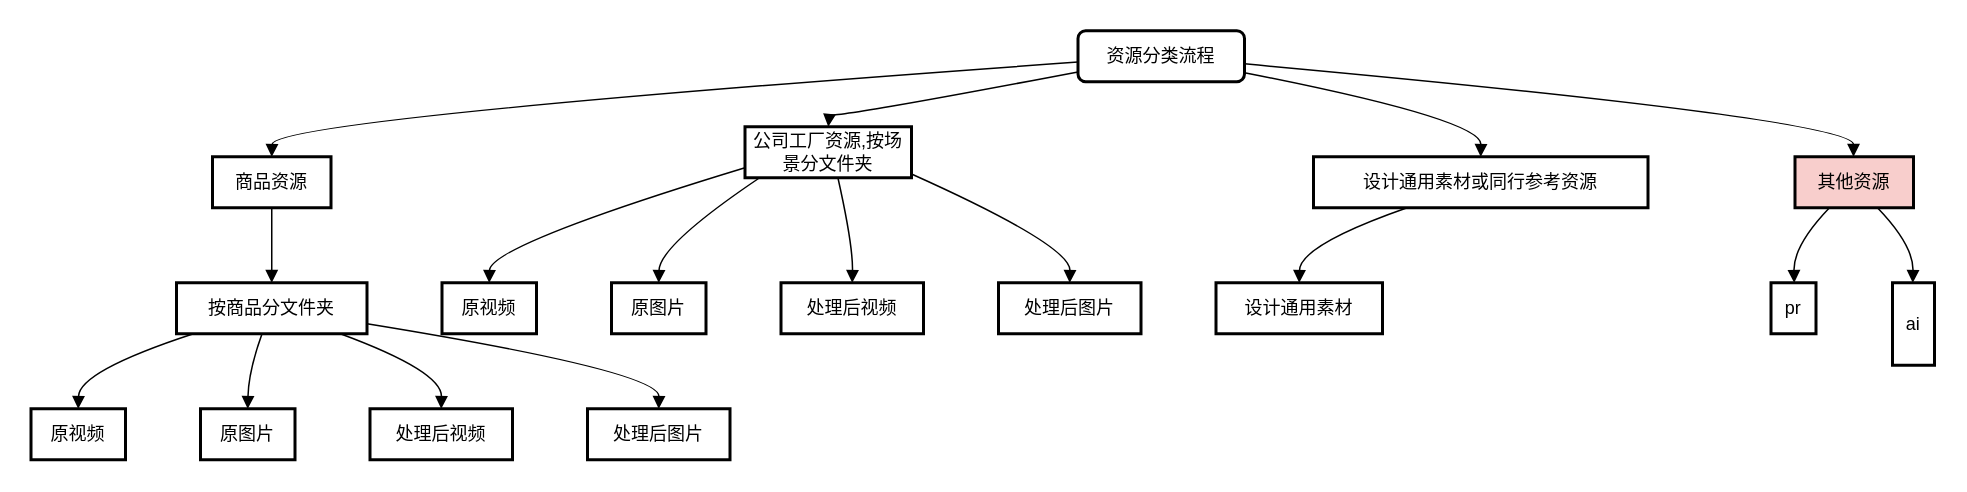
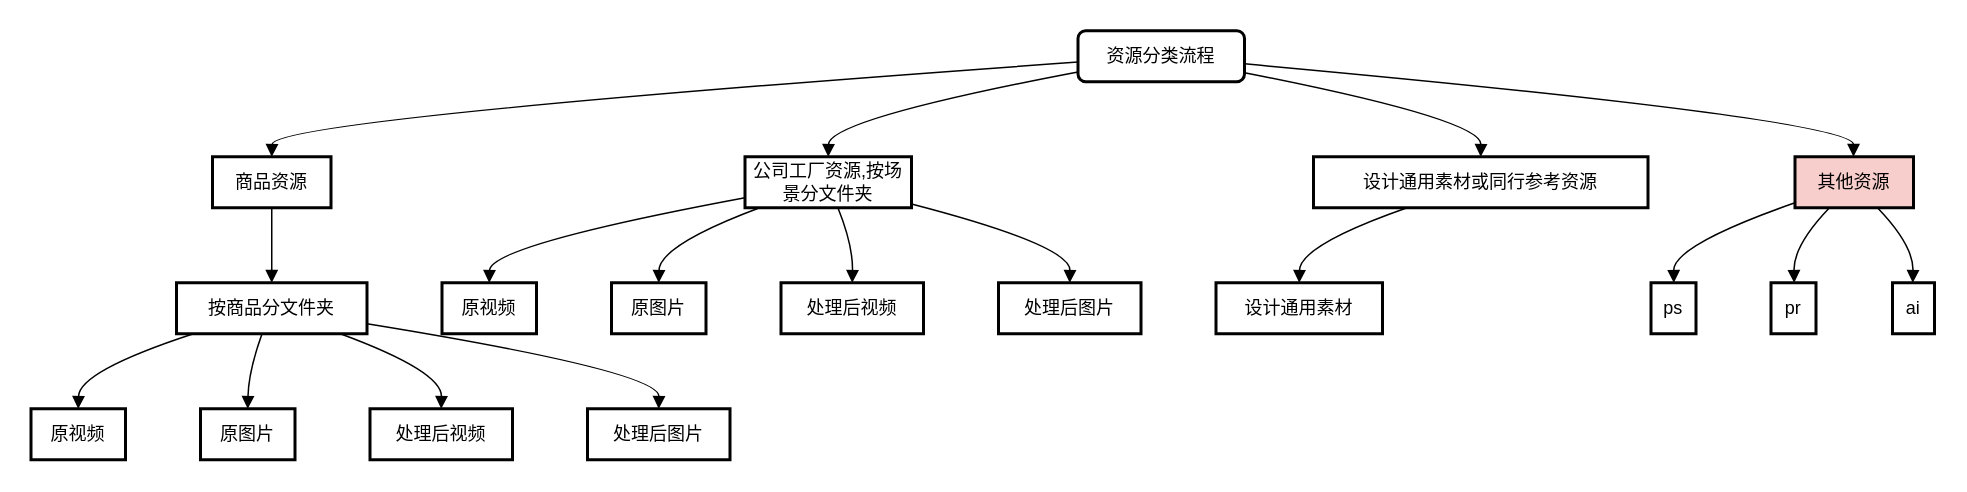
(828, 152) -> (828, 182)
none -> (1729, 228)
none -> (1673, 308)
(1913, 324) -> (1913, 308)
